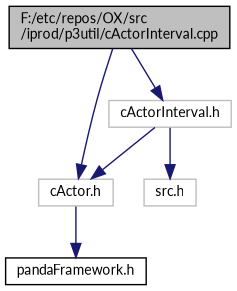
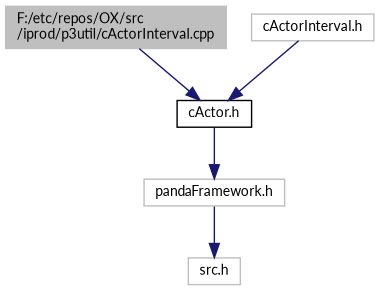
(119, 27) -> (116, 27)
(143, 68) -> none
(170, 146) -> (214, 225)
(76, 193) -> (214, 114)
(76, 271) -> (214, 193)
